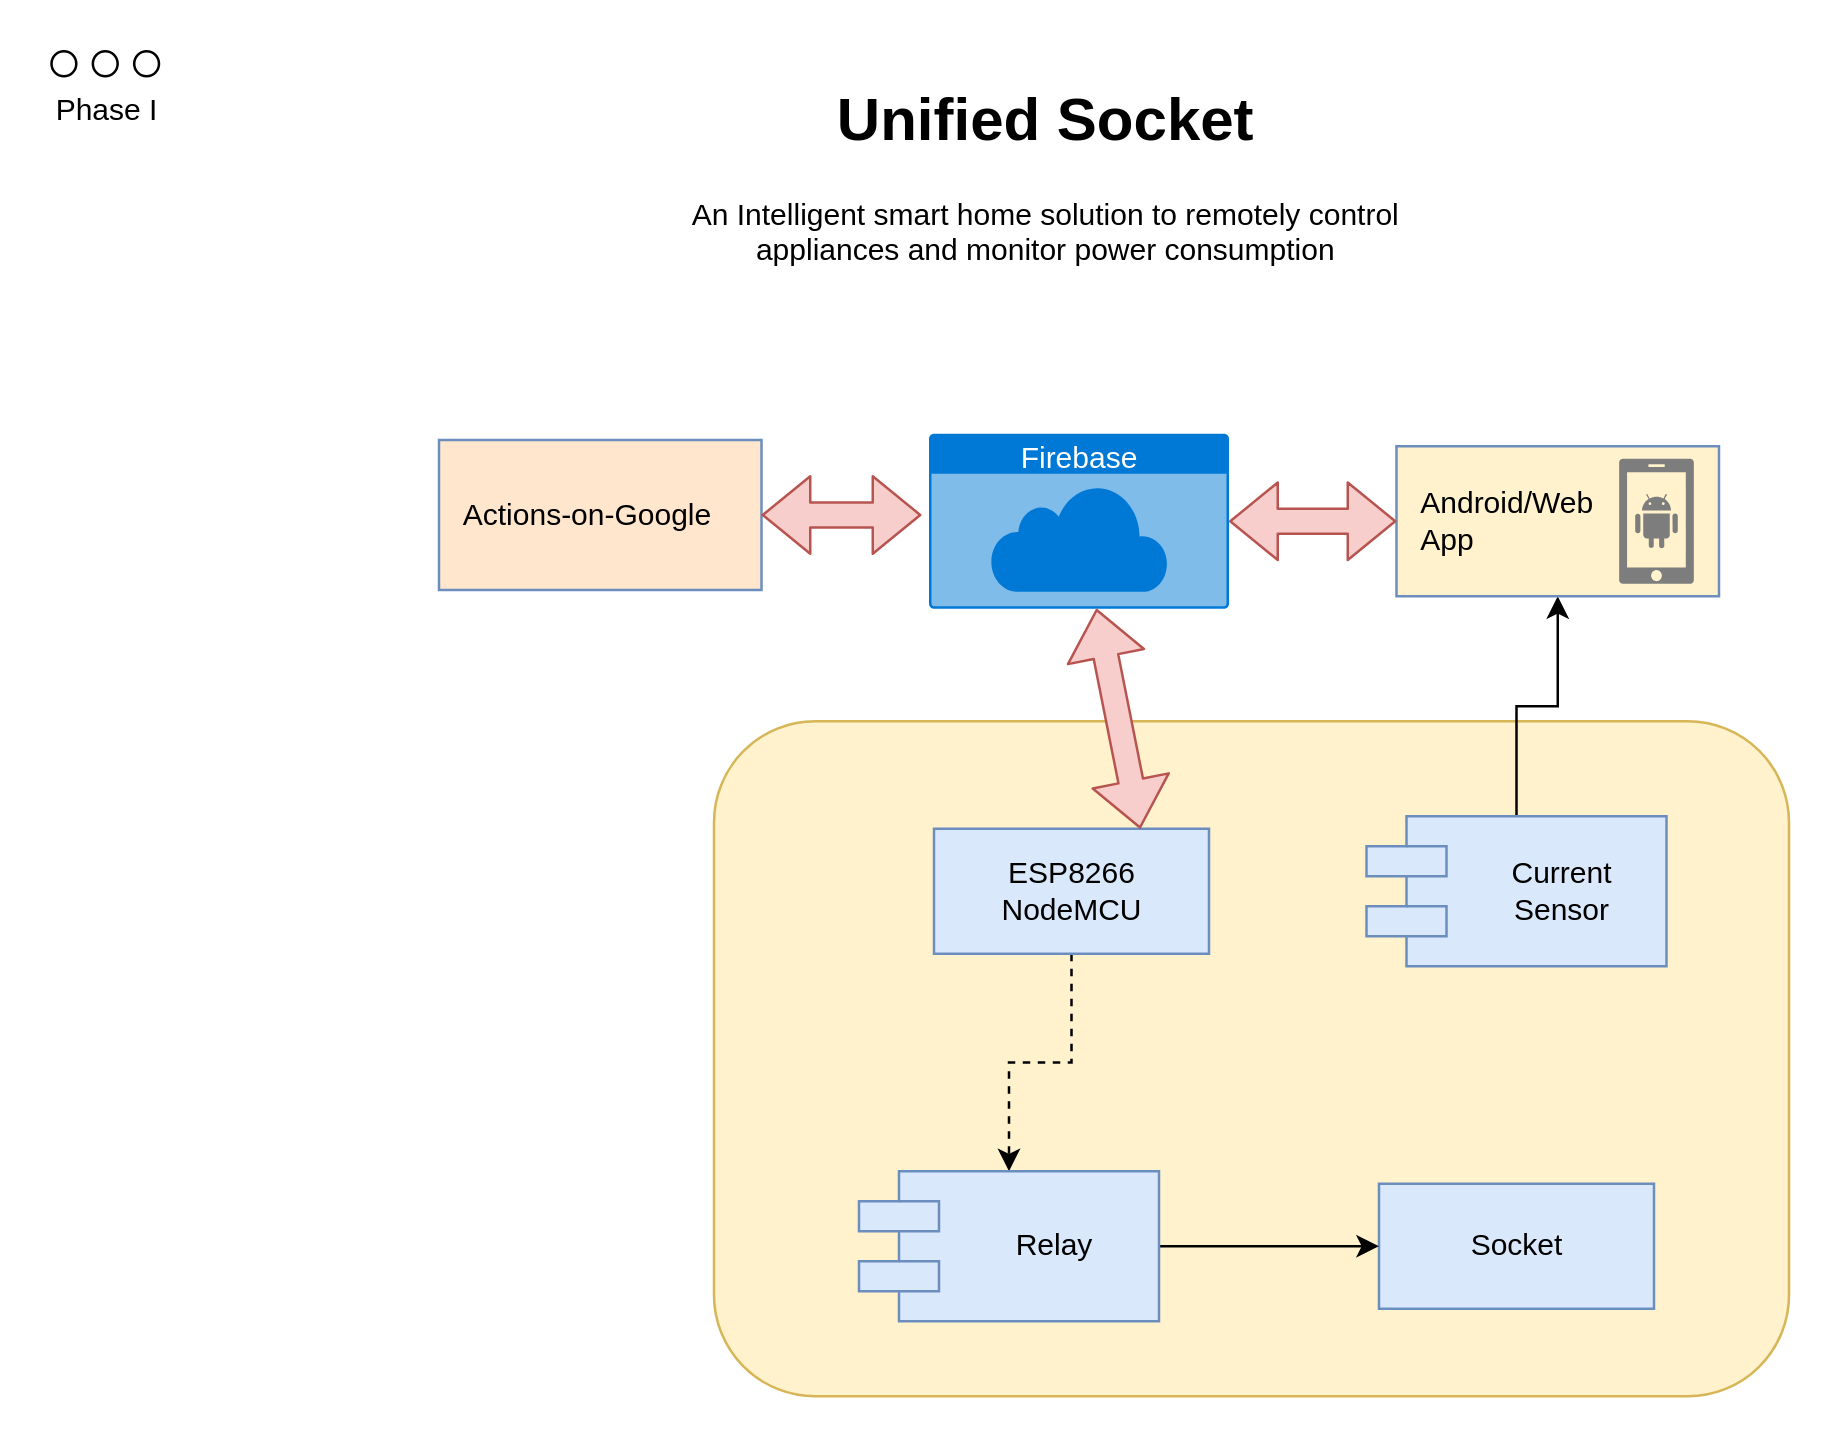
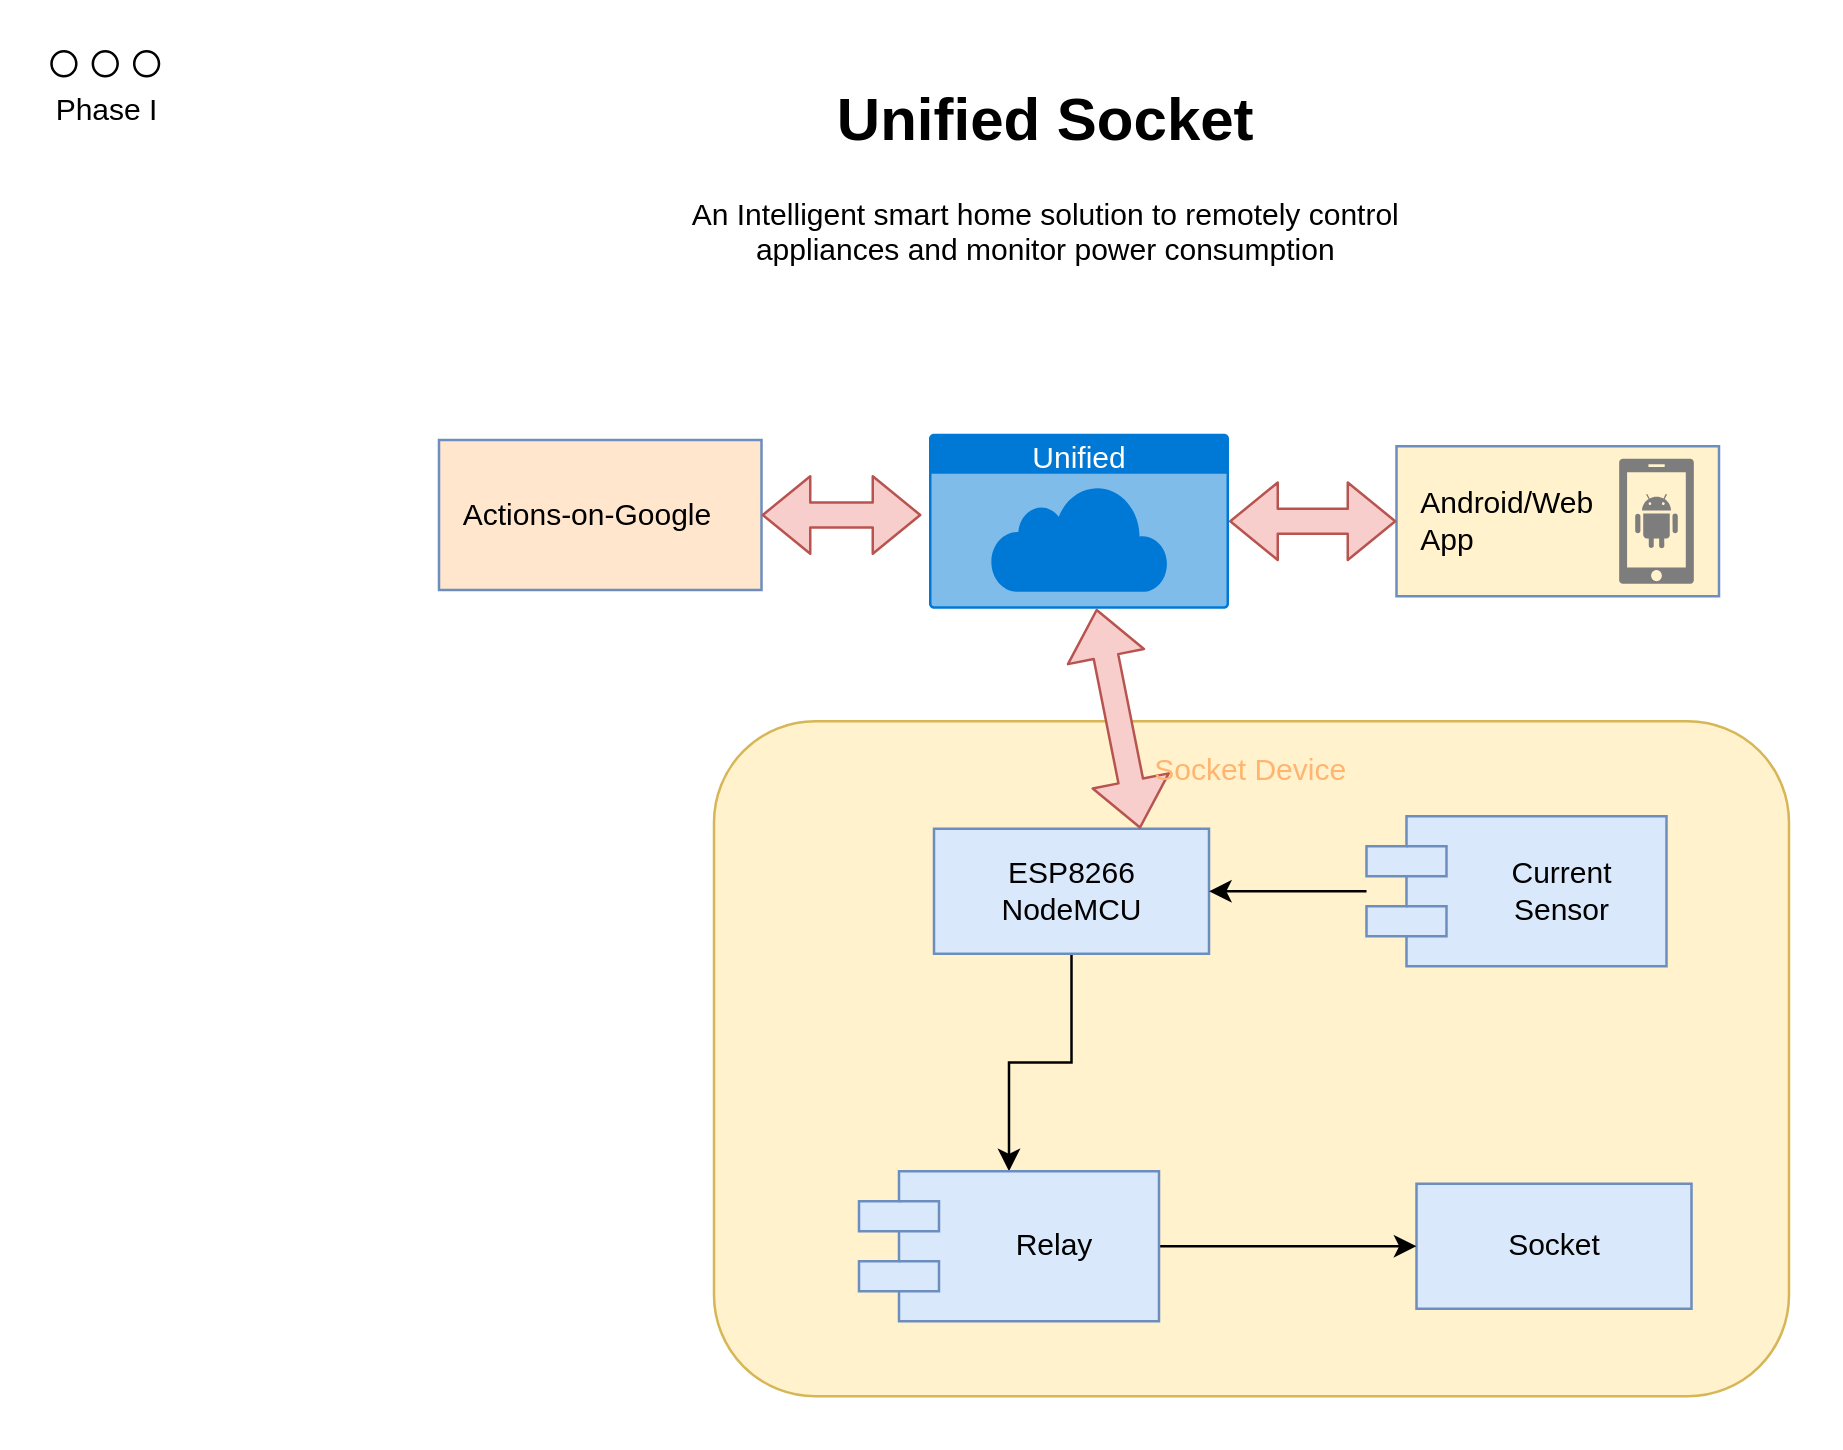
(1080, 459) -> (1080, 459)
(1528, 706) -> (1296, 891)
none -> (1251, 771)
(1050, 1063) -> (1050, 1063)
(1516, 1246) -> (1554, 1246)
